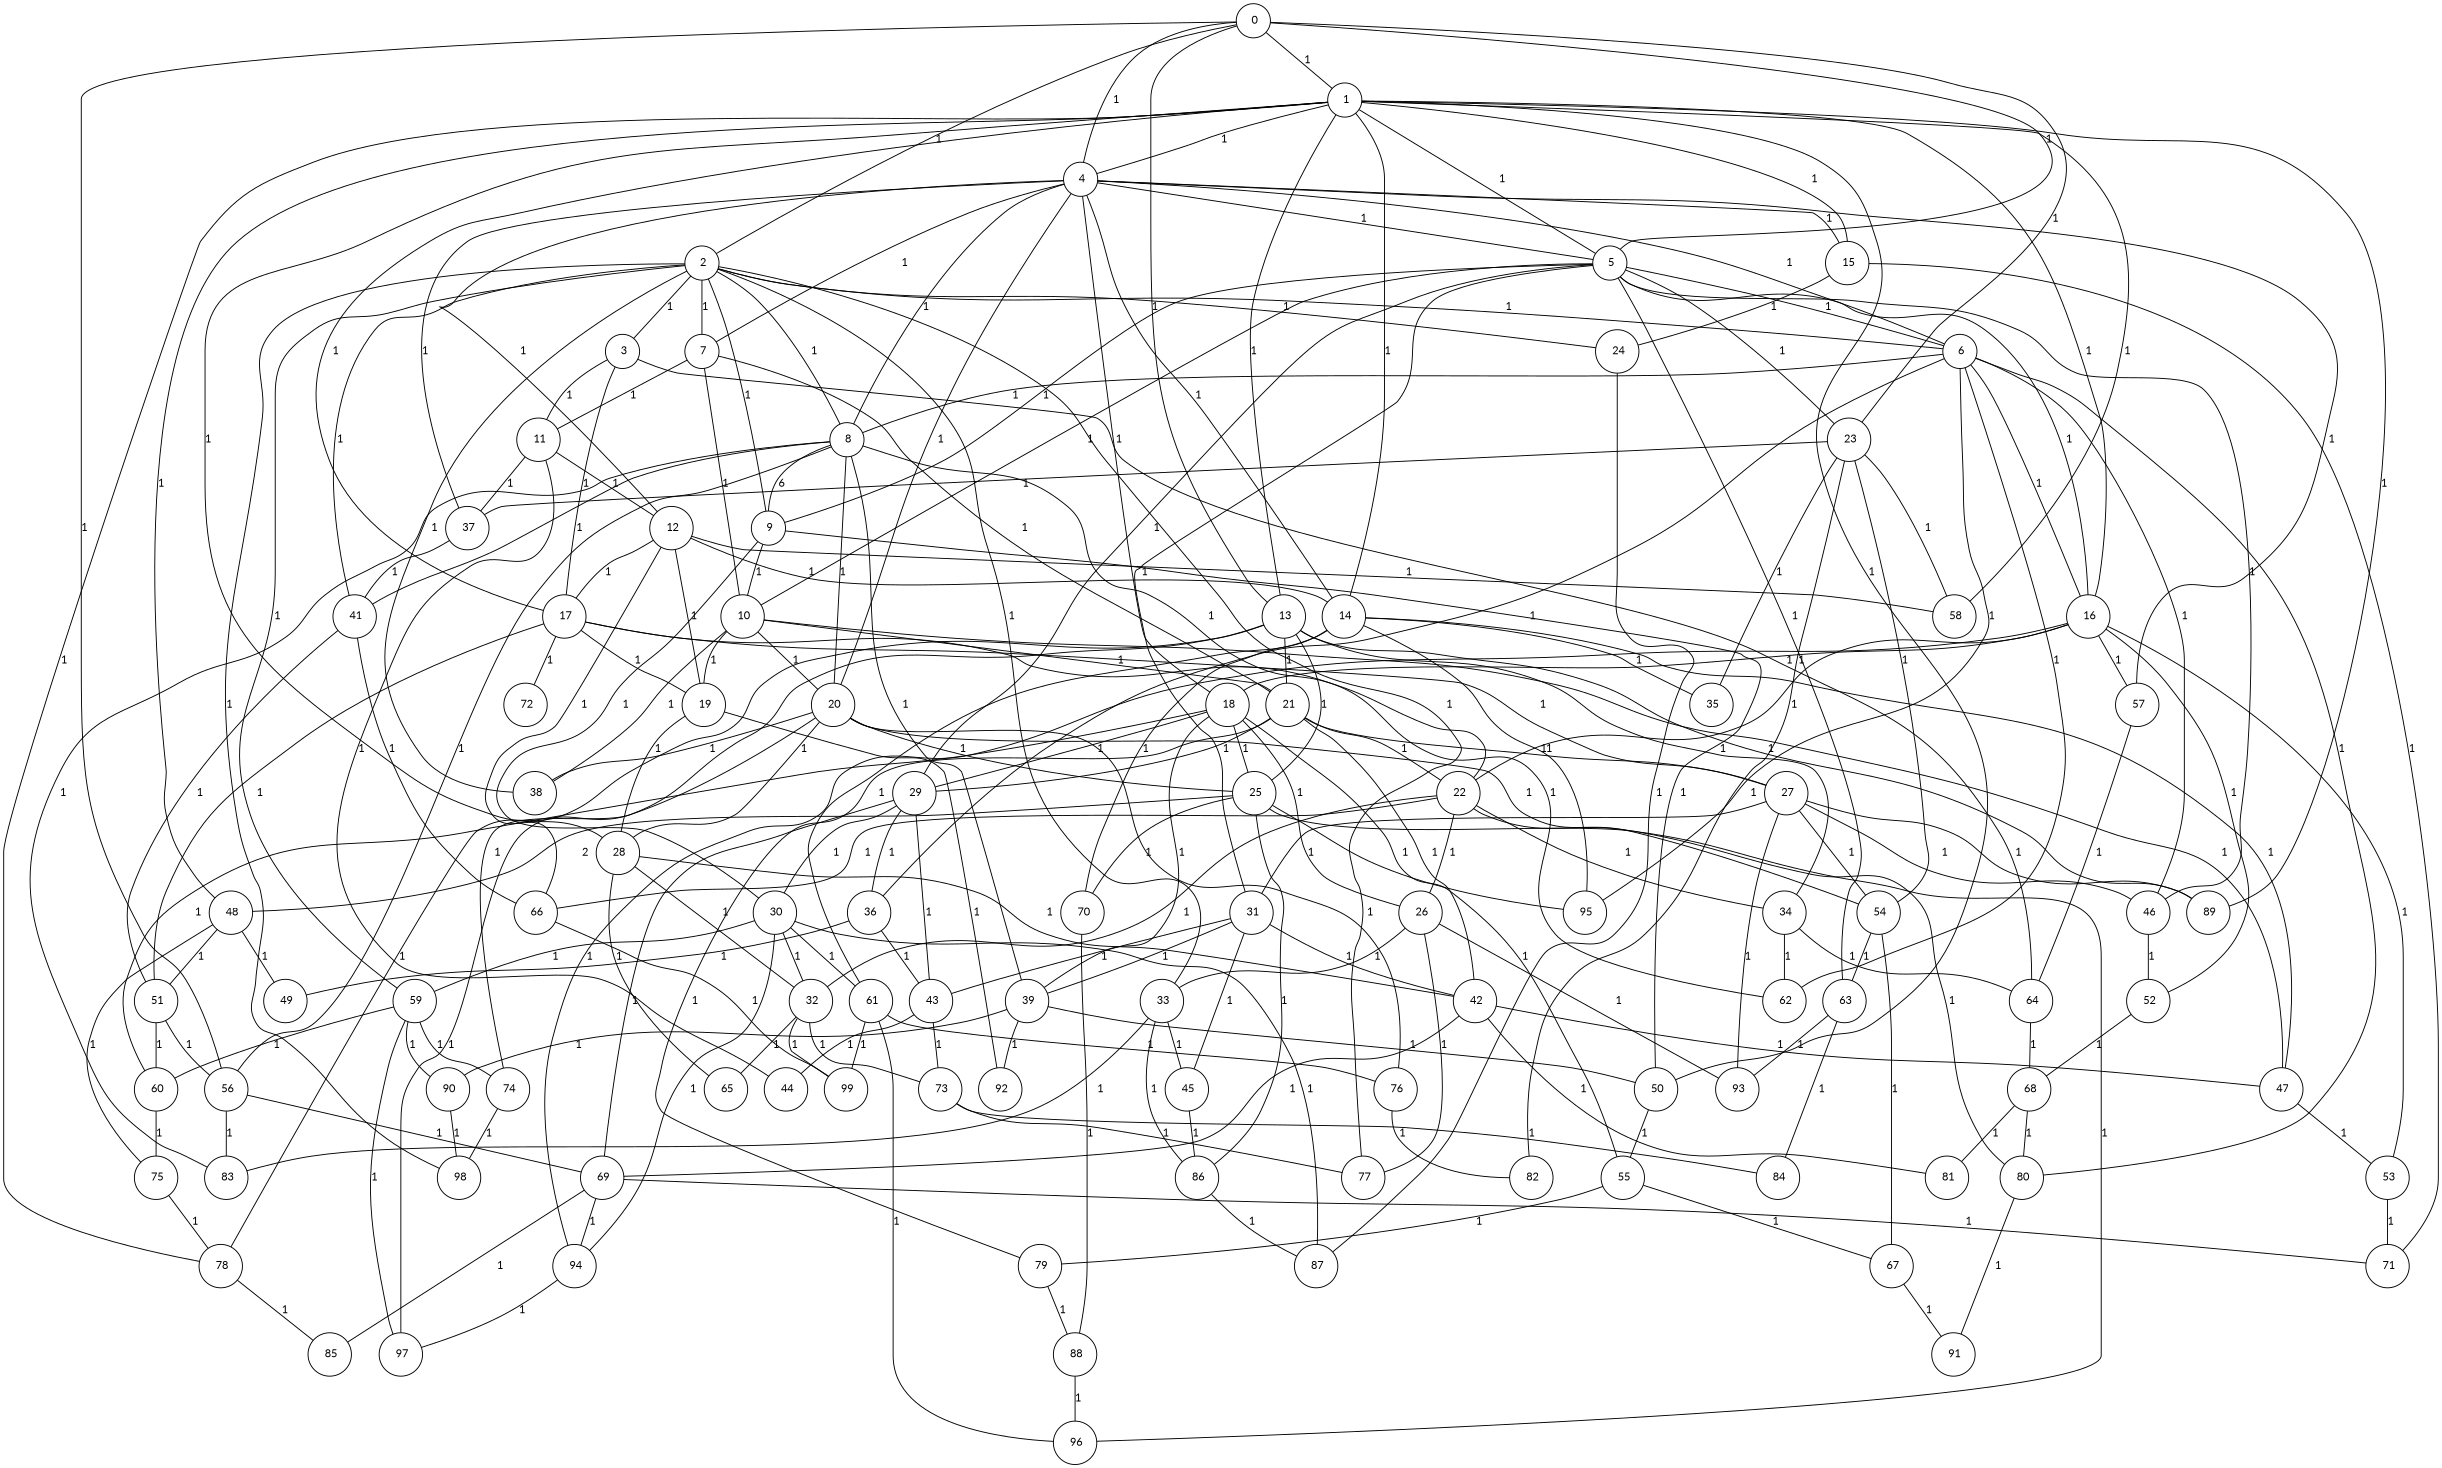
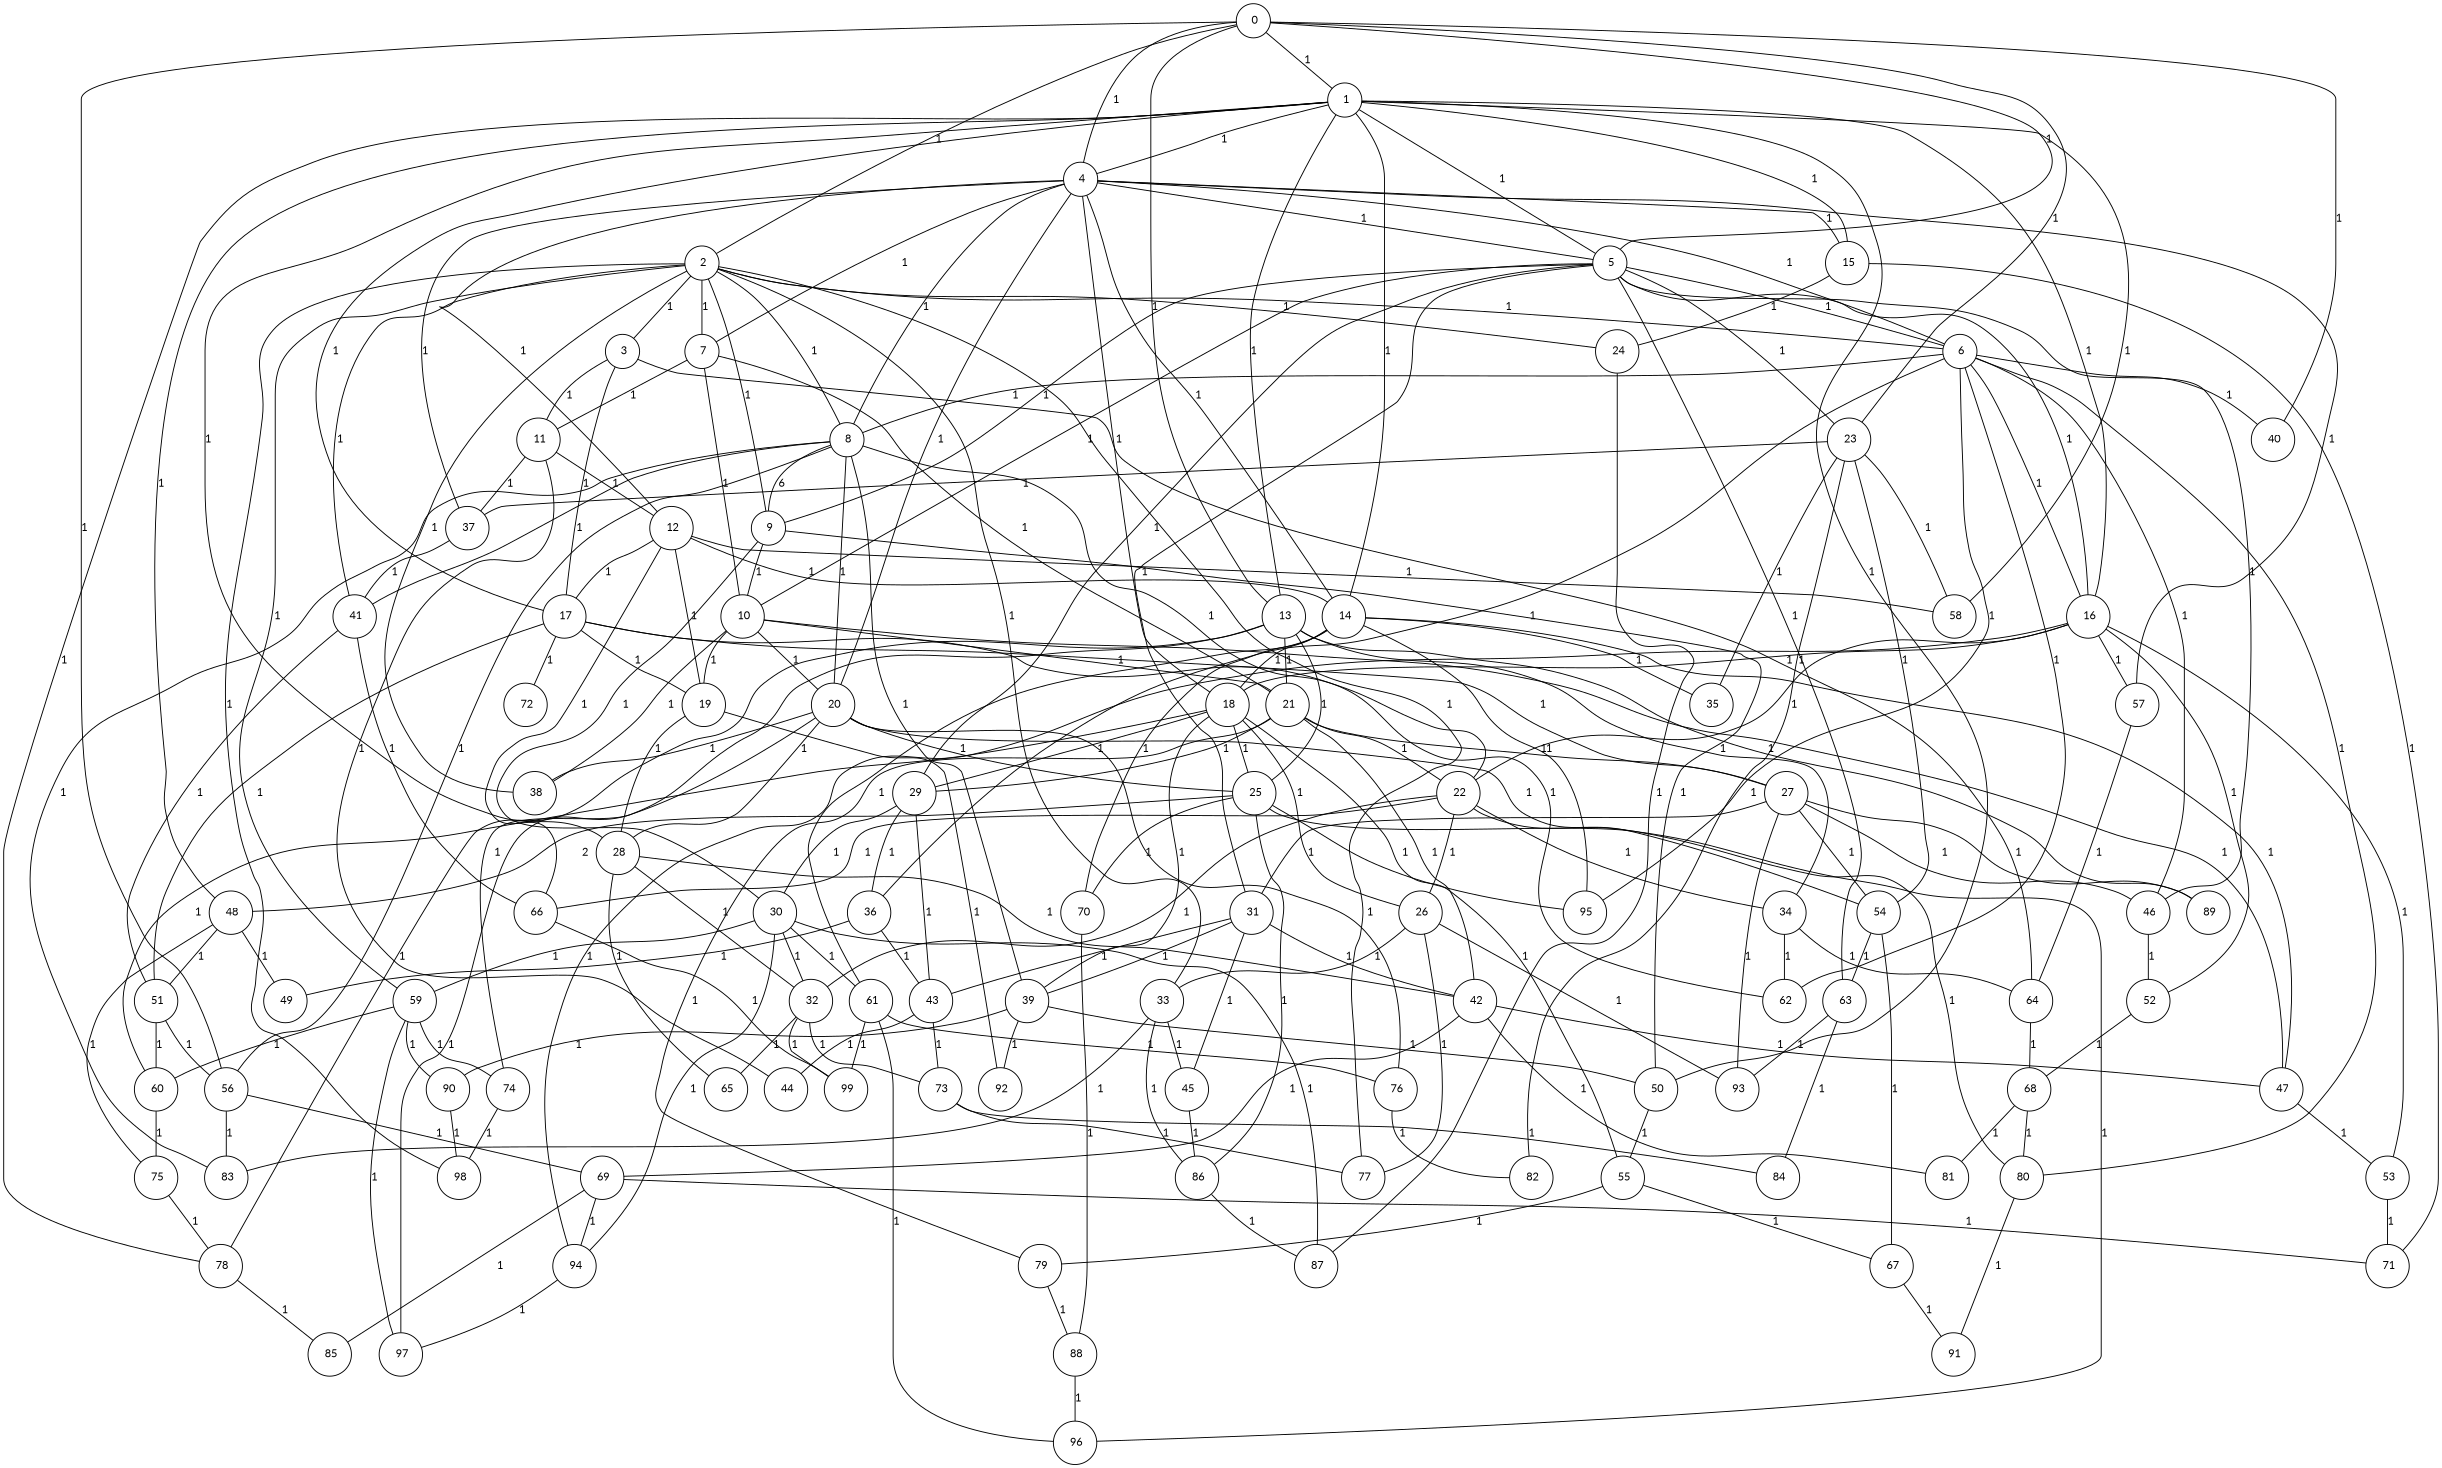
(2236, 146) -> none
none -> (2273, 440)
none -> (1268, 659)
(660, 902) -> none
